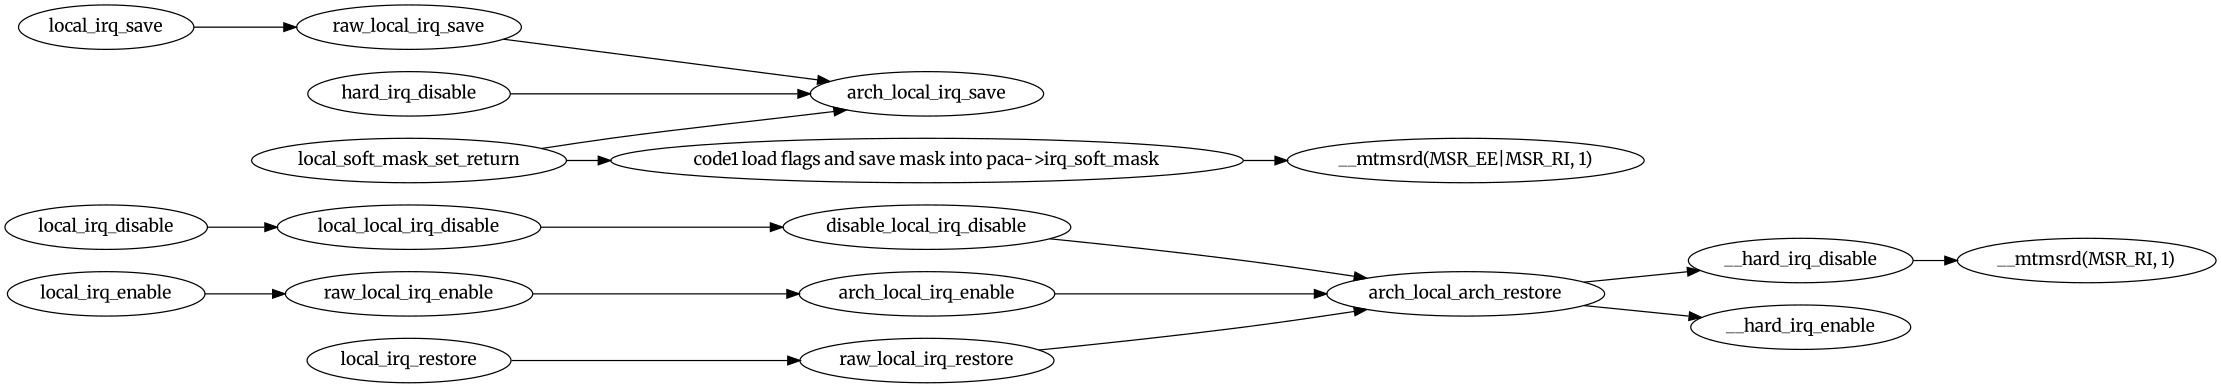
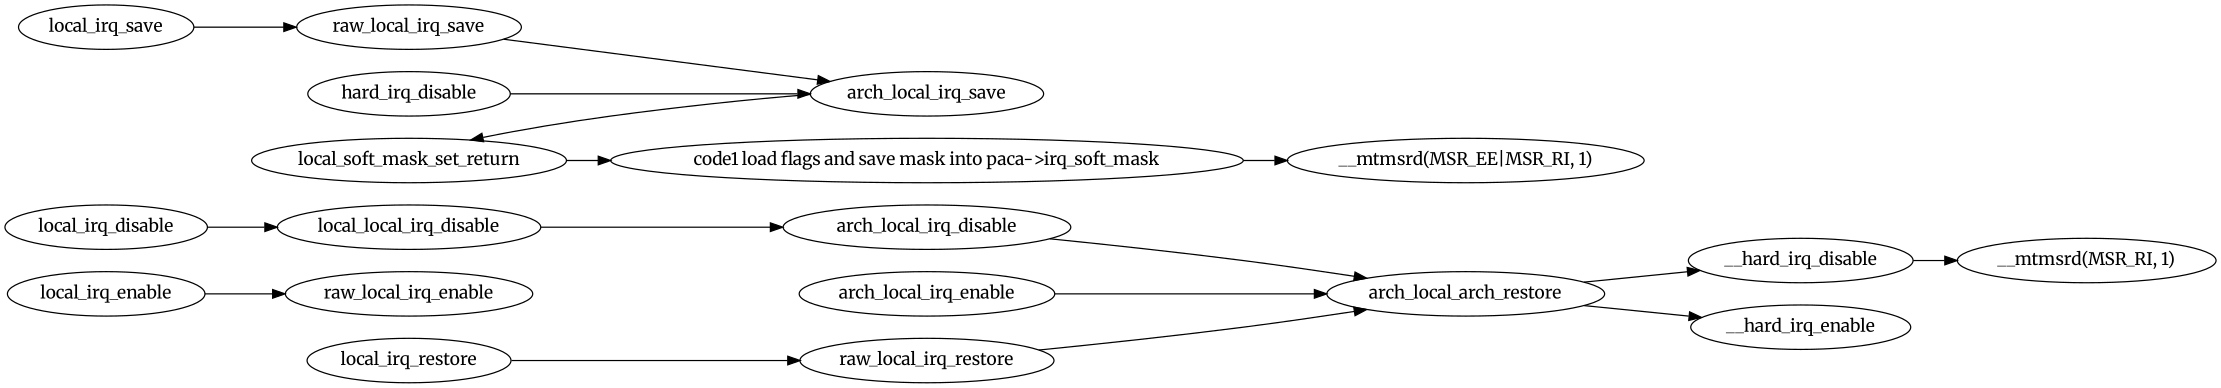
(688, 129) -> (646, 111)
(927, 227) -> (927, 227)
(660, 294) -> none
